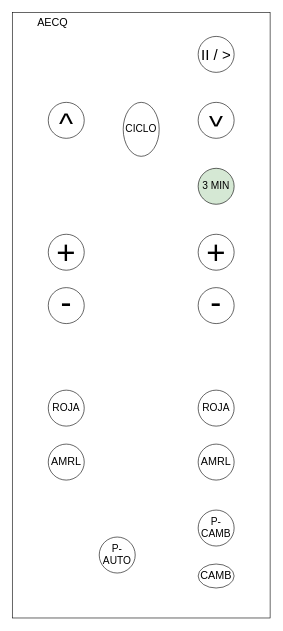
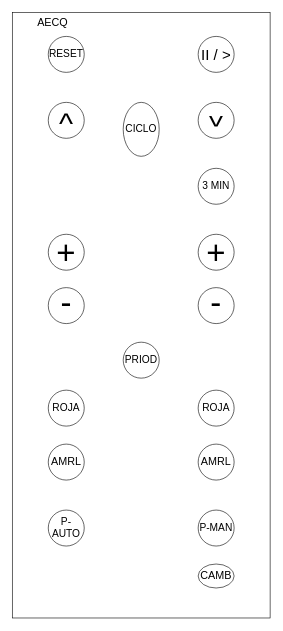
none -> (66, 54)
(216, 186) -> (216, 186)
none -> (141, 360)
(216, 528) -> (216, 528)
(117, 555) -> (66, 528)
